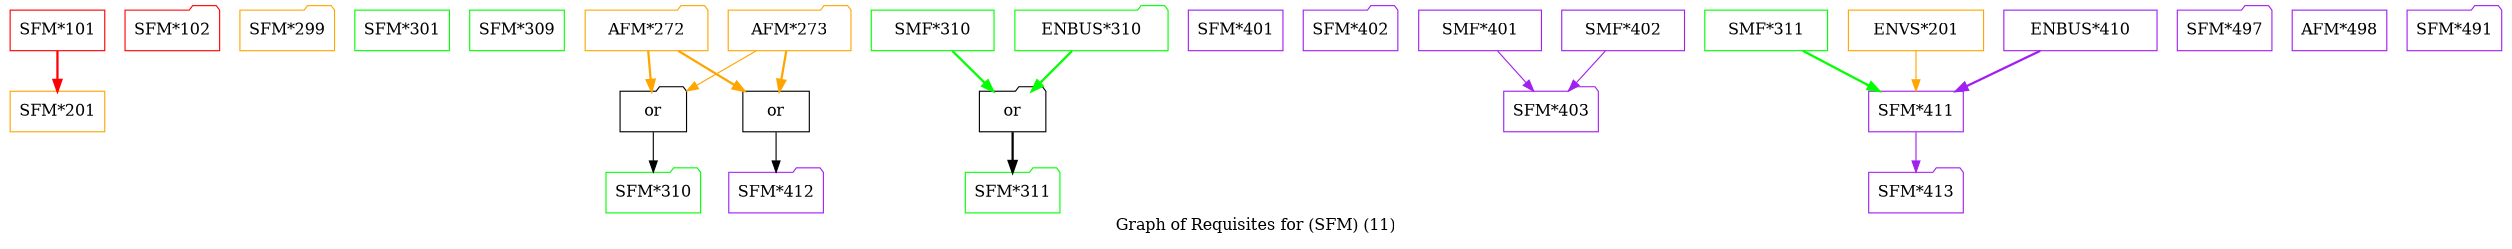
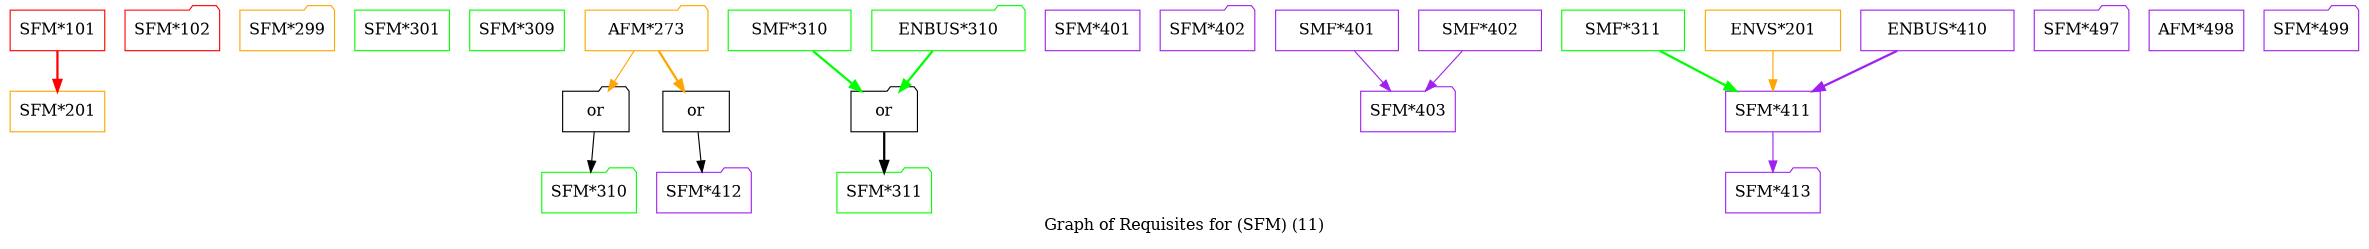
(647, 30) -> none
(2454, 30) -> (2311, 30)
